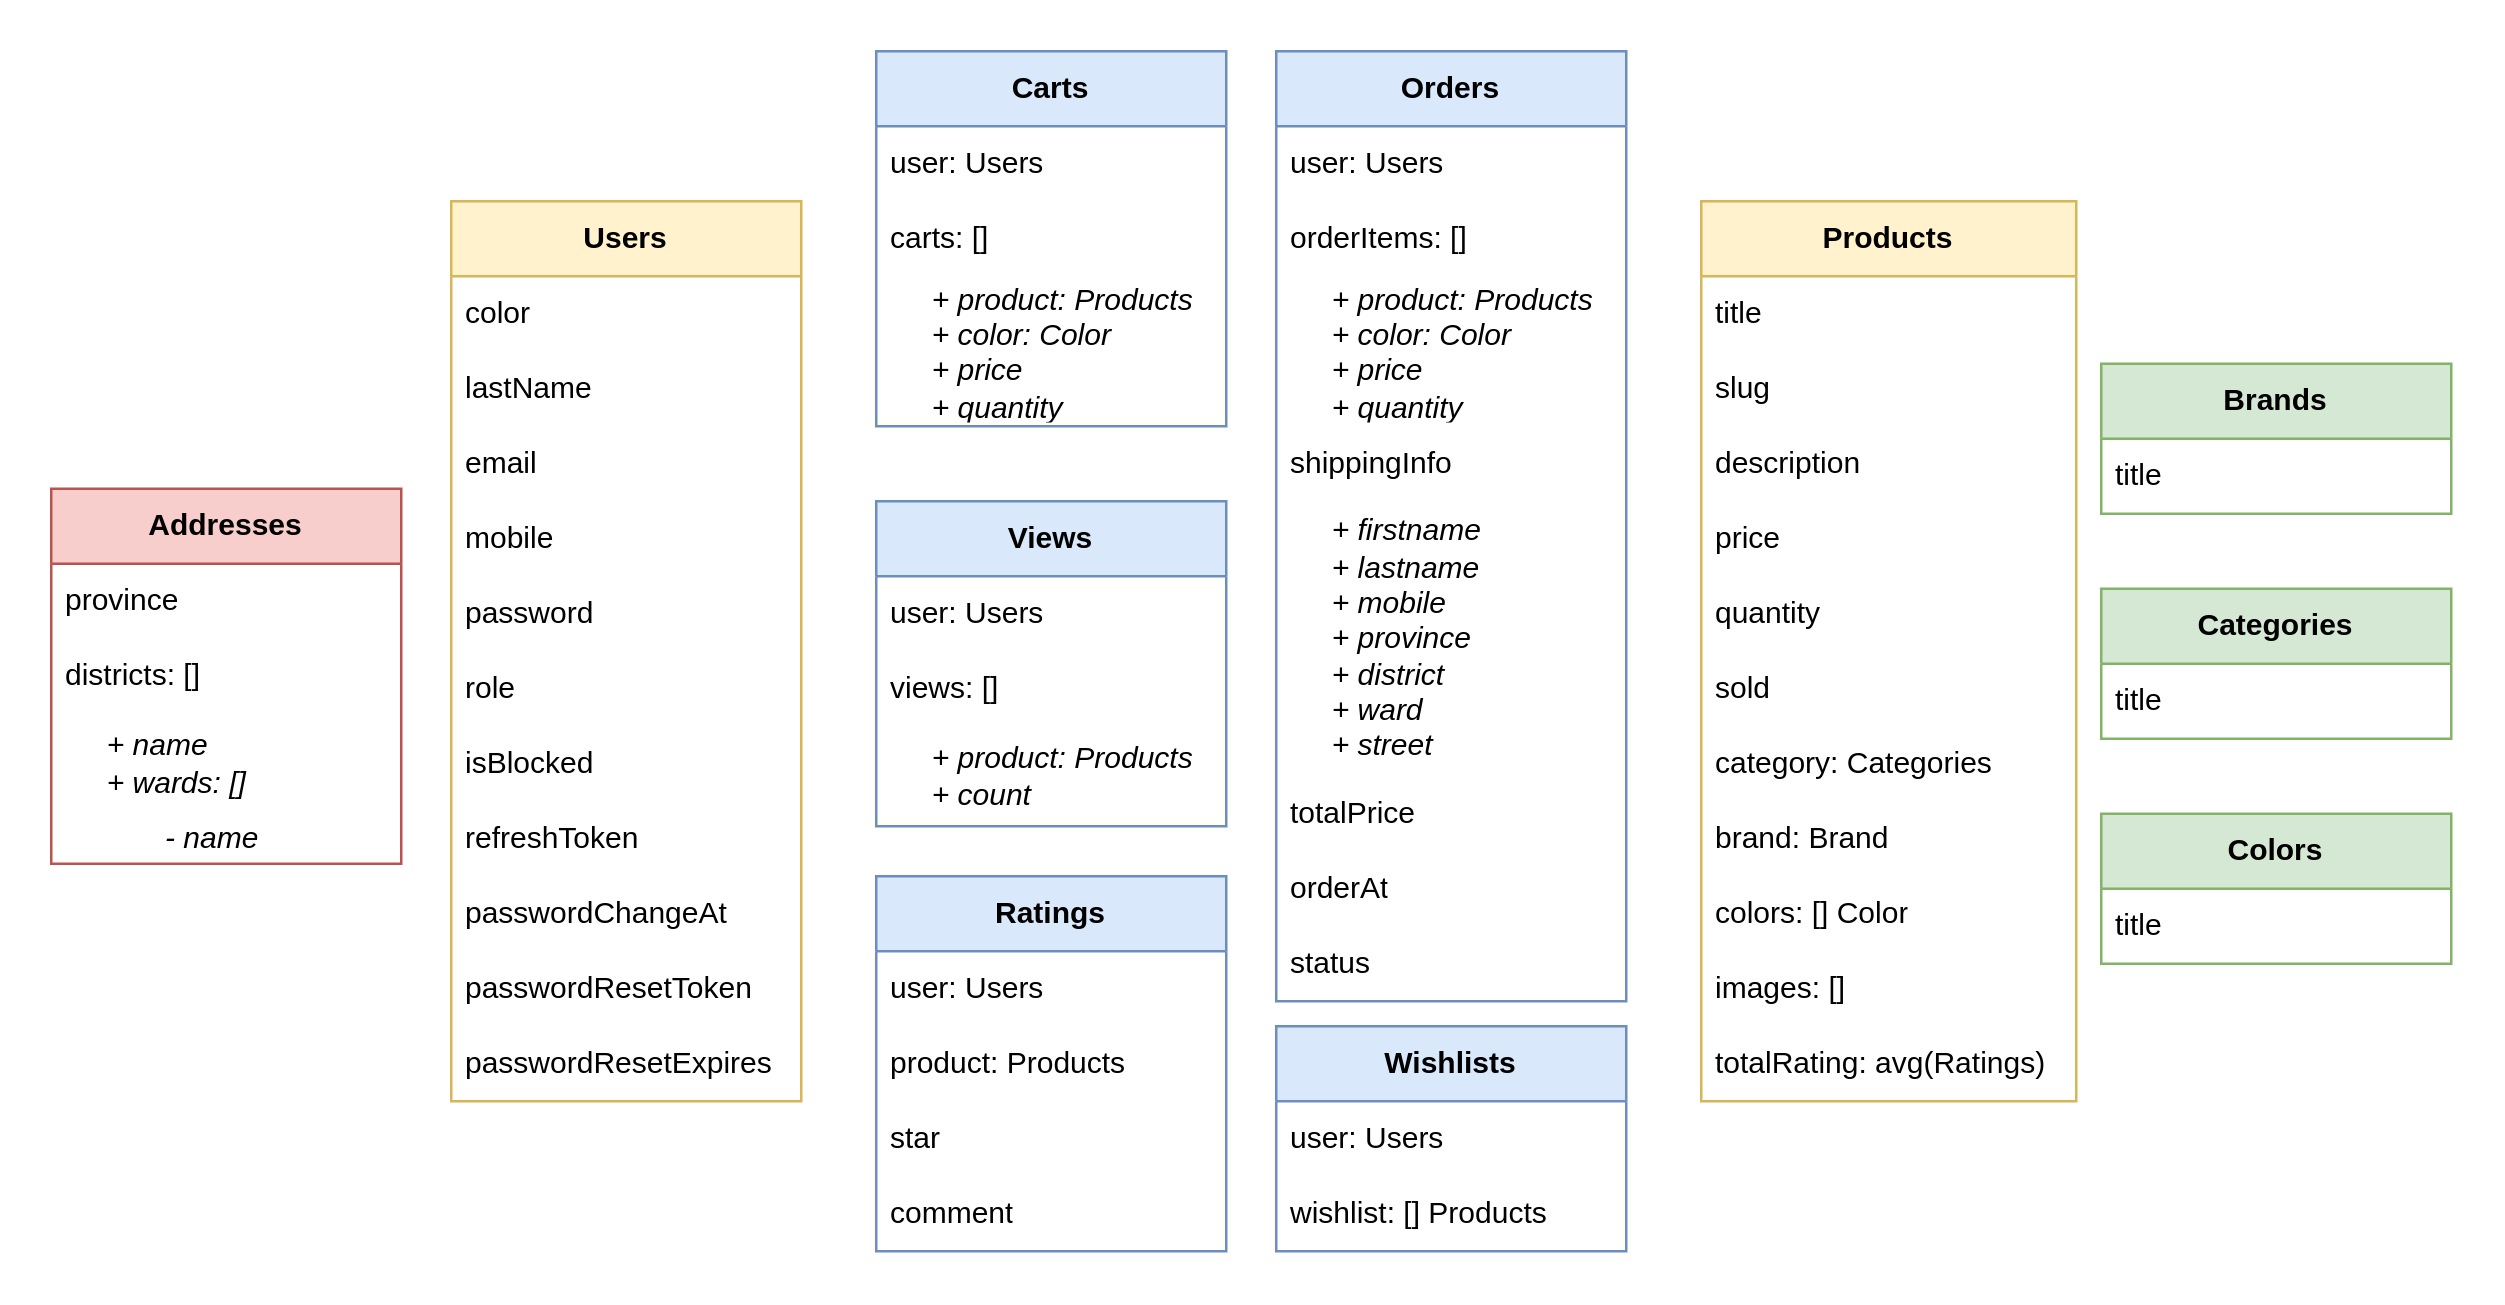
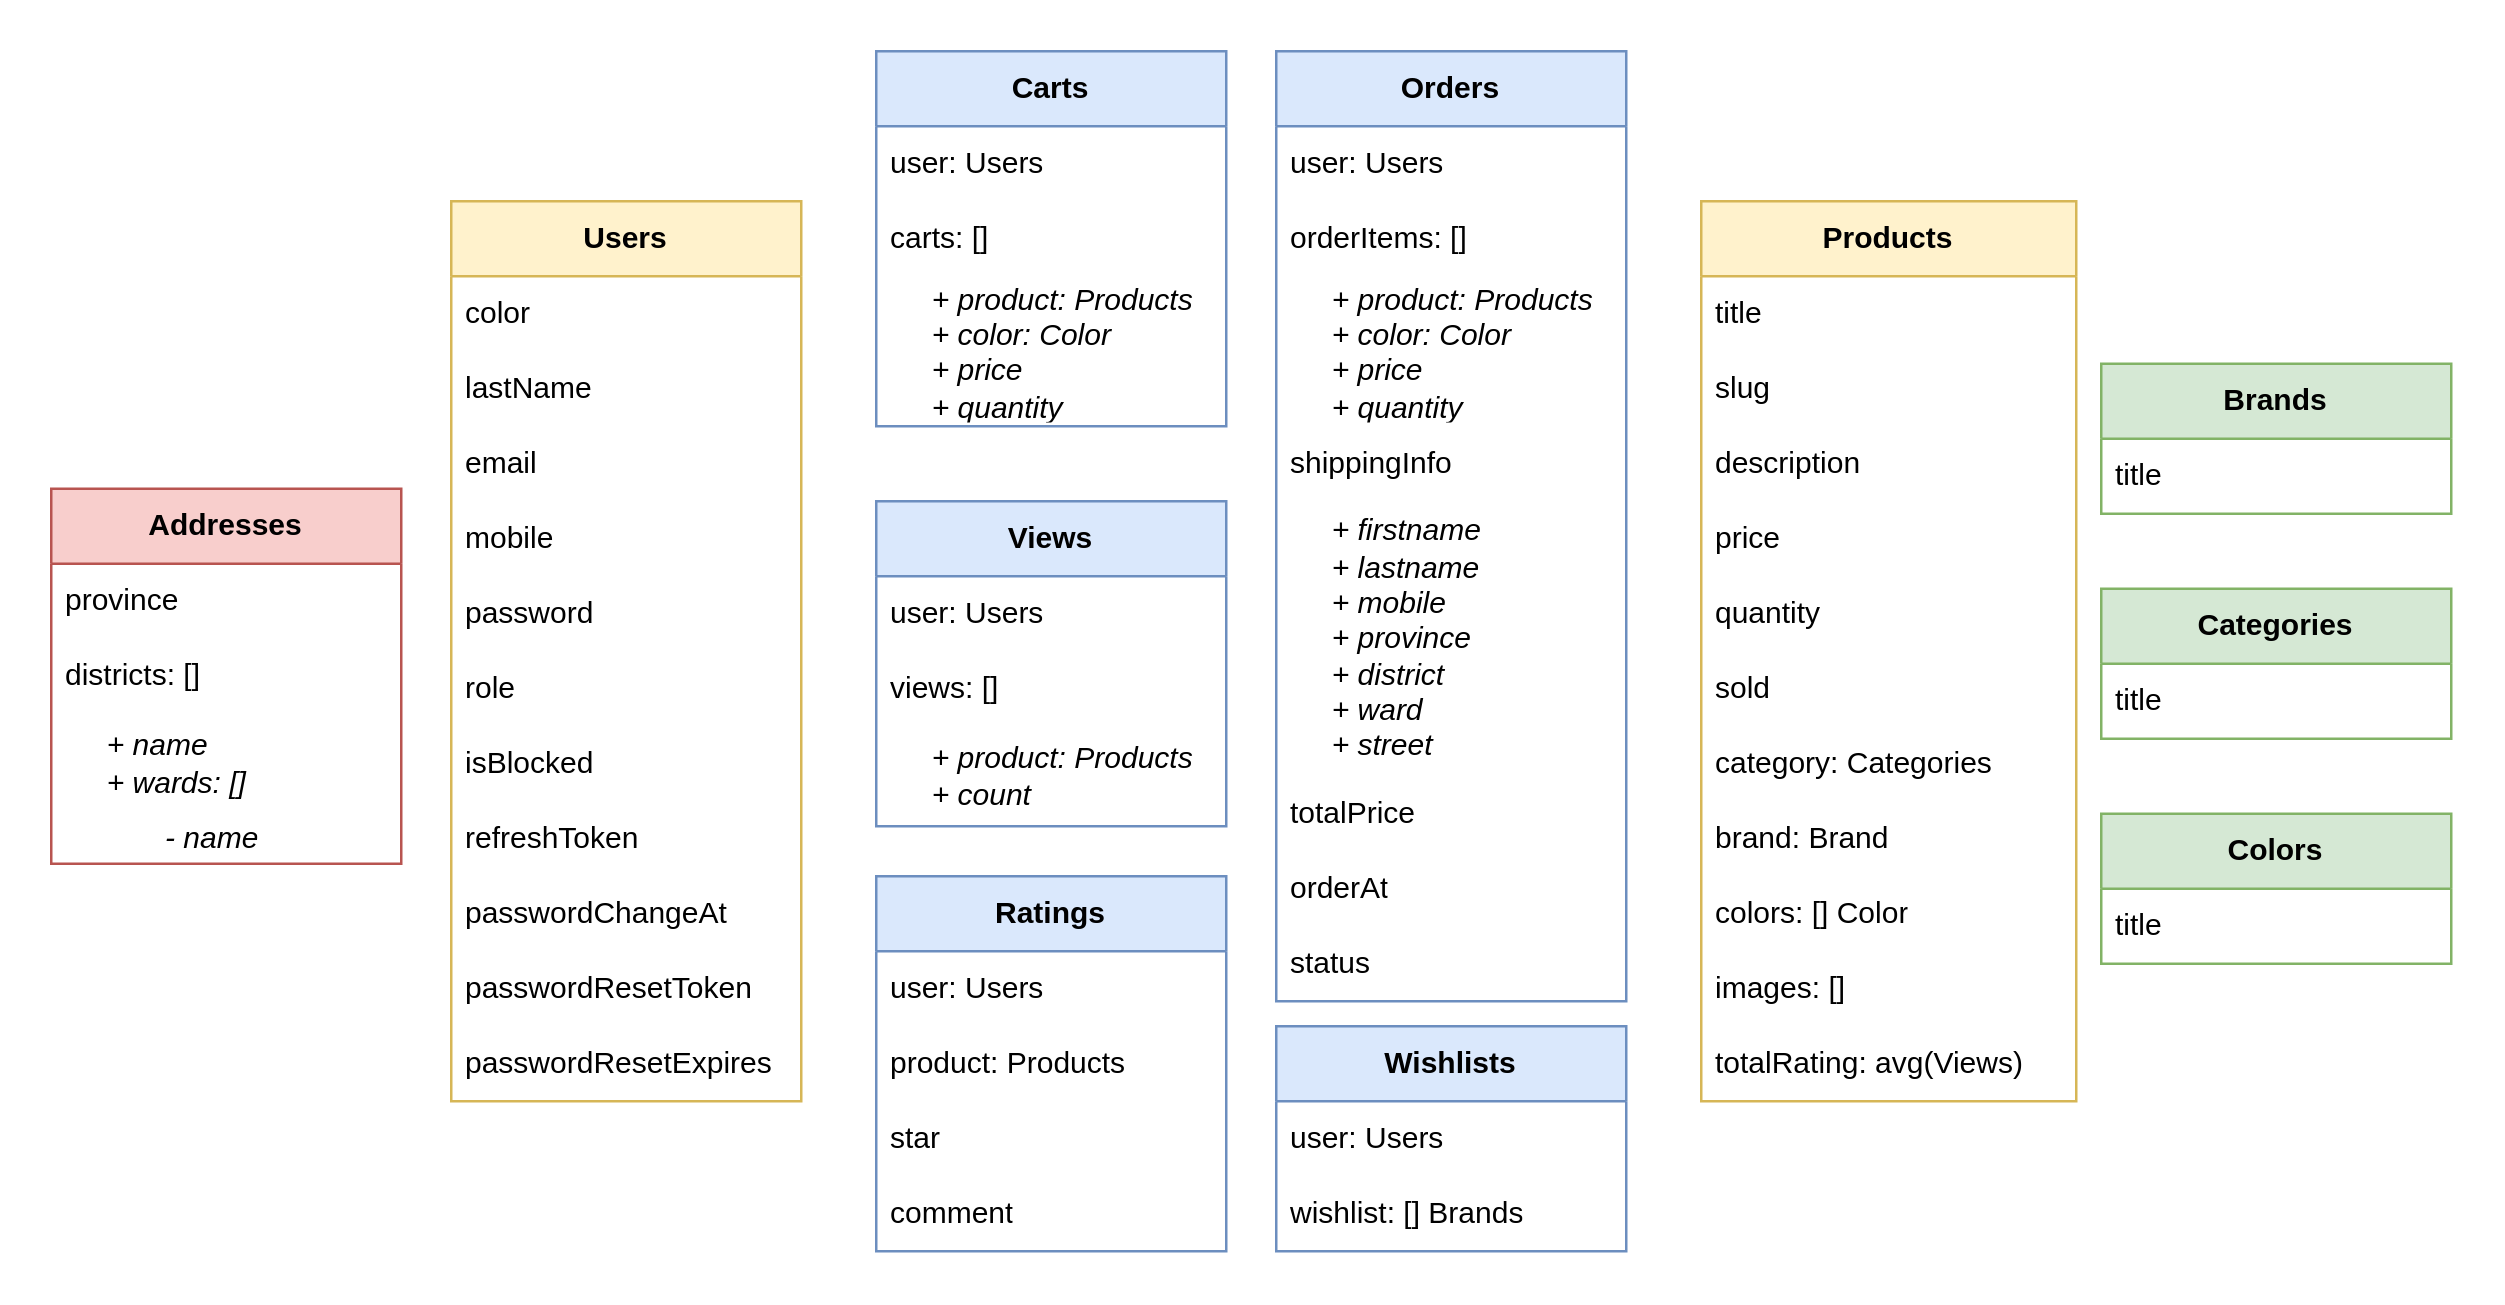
(1891, 1064) -> (1890, 1064)
(1444, 1214) -> (1427, 1214)
